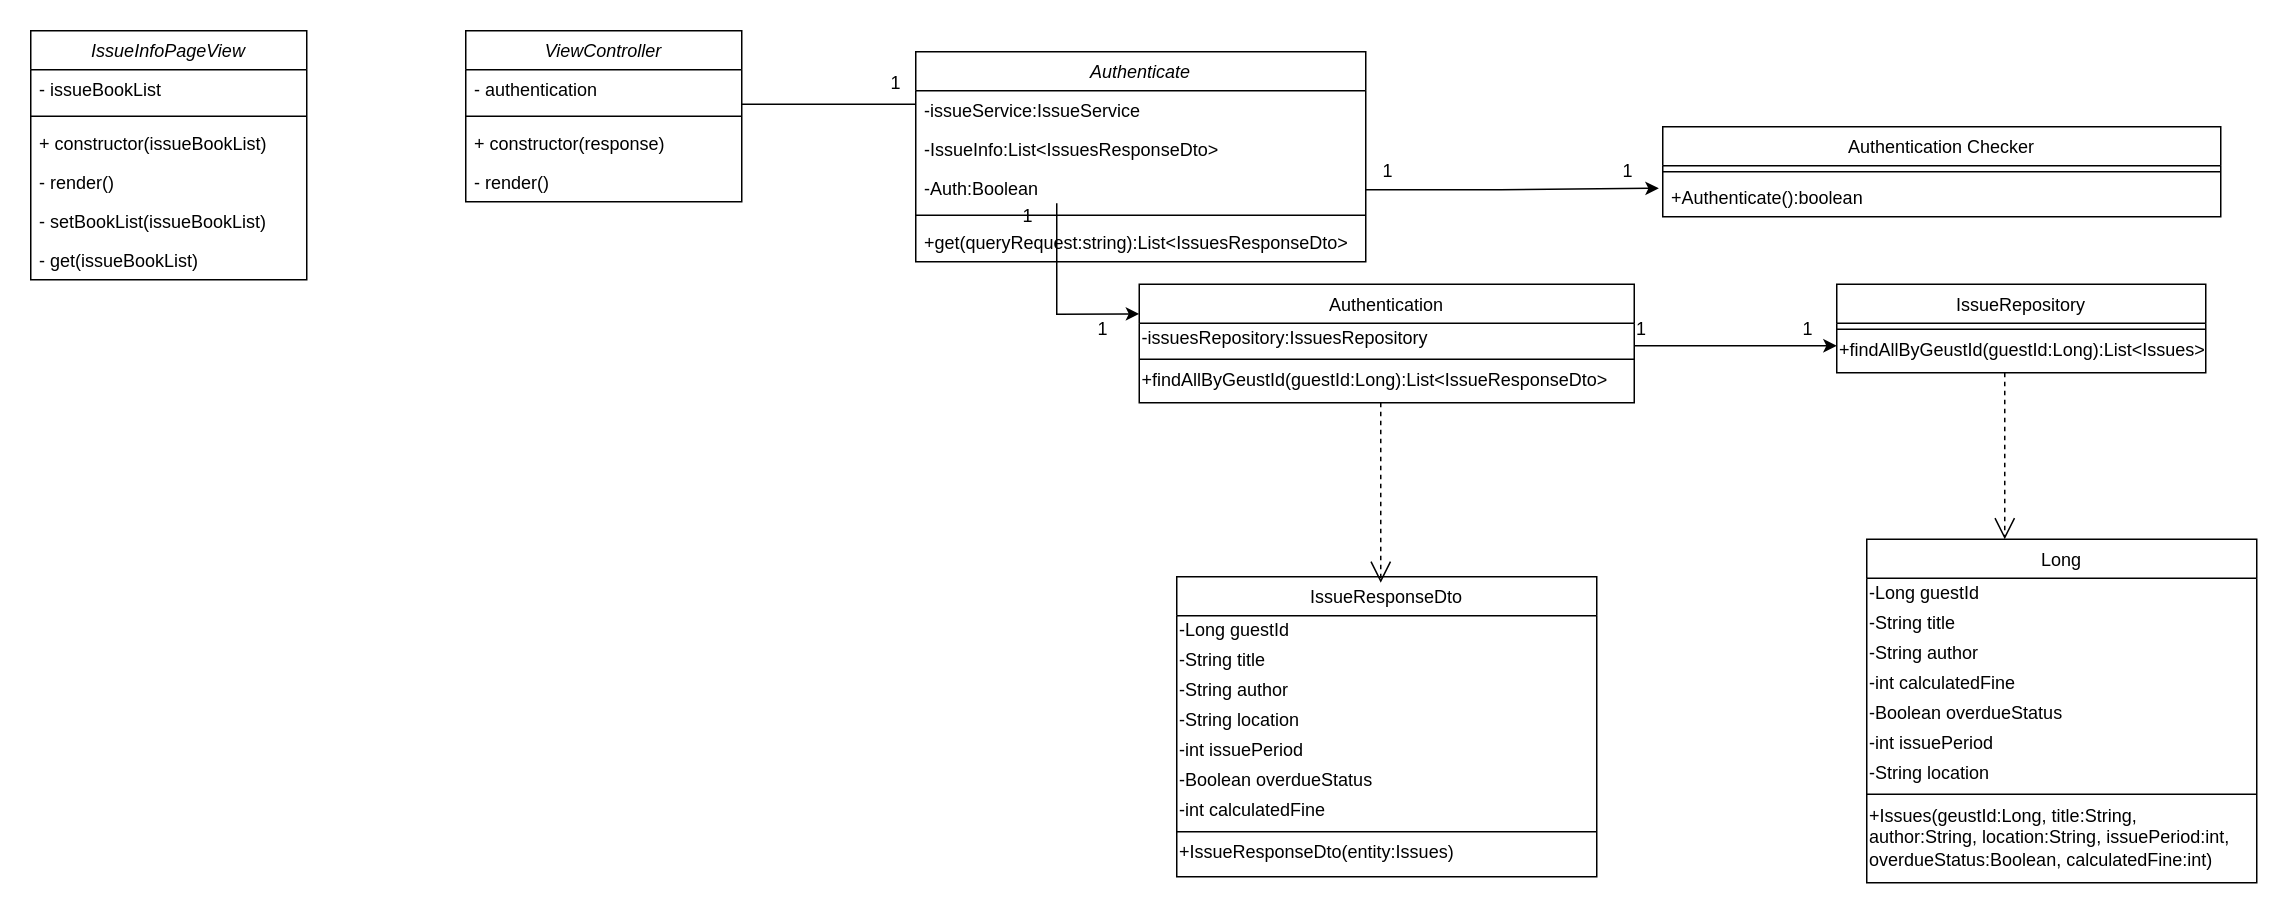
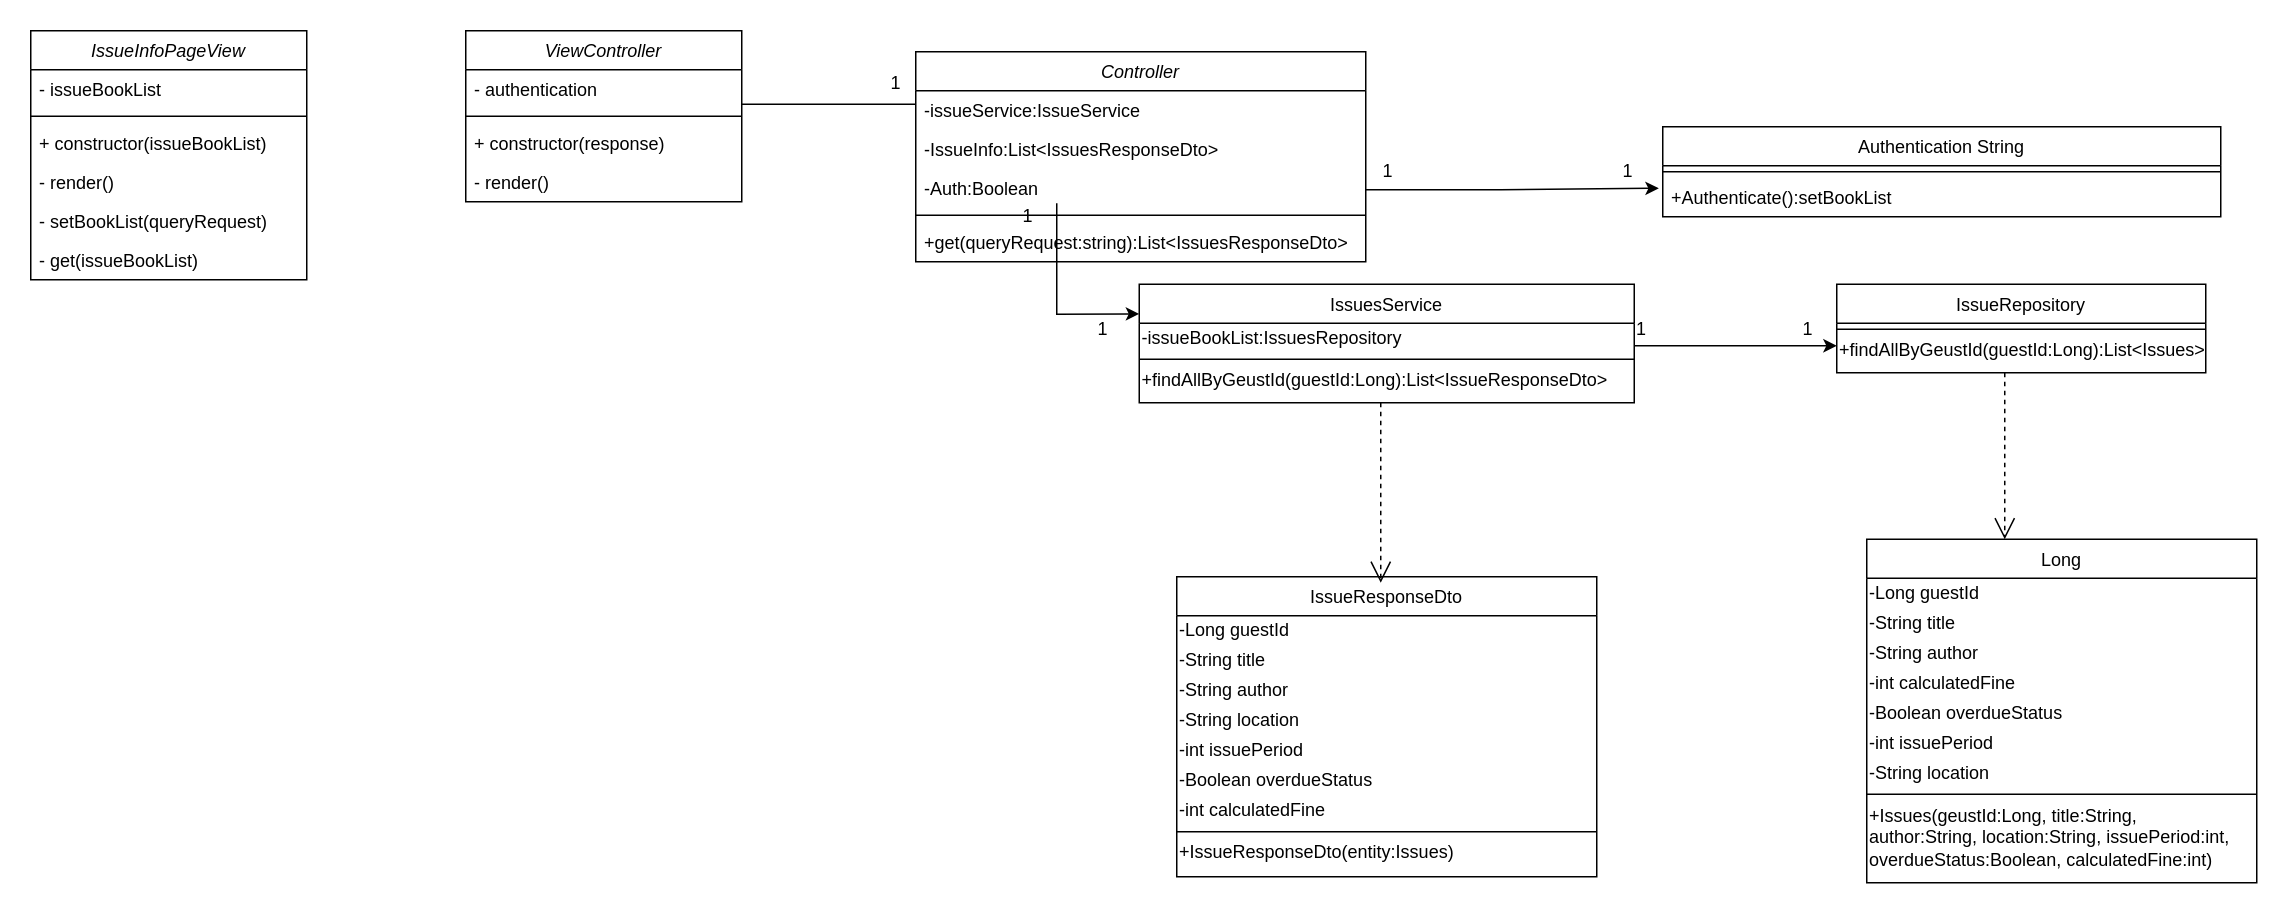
(1140, 72) -> (1140, 72)
(1941, 147) -> (1941, 147)
(1780, 198) -> (1800, 198)
(171, 222) -> (170, 222)
(1386, 305) -> (1386, 305)
(1304, 338) -> (1289, 338)
